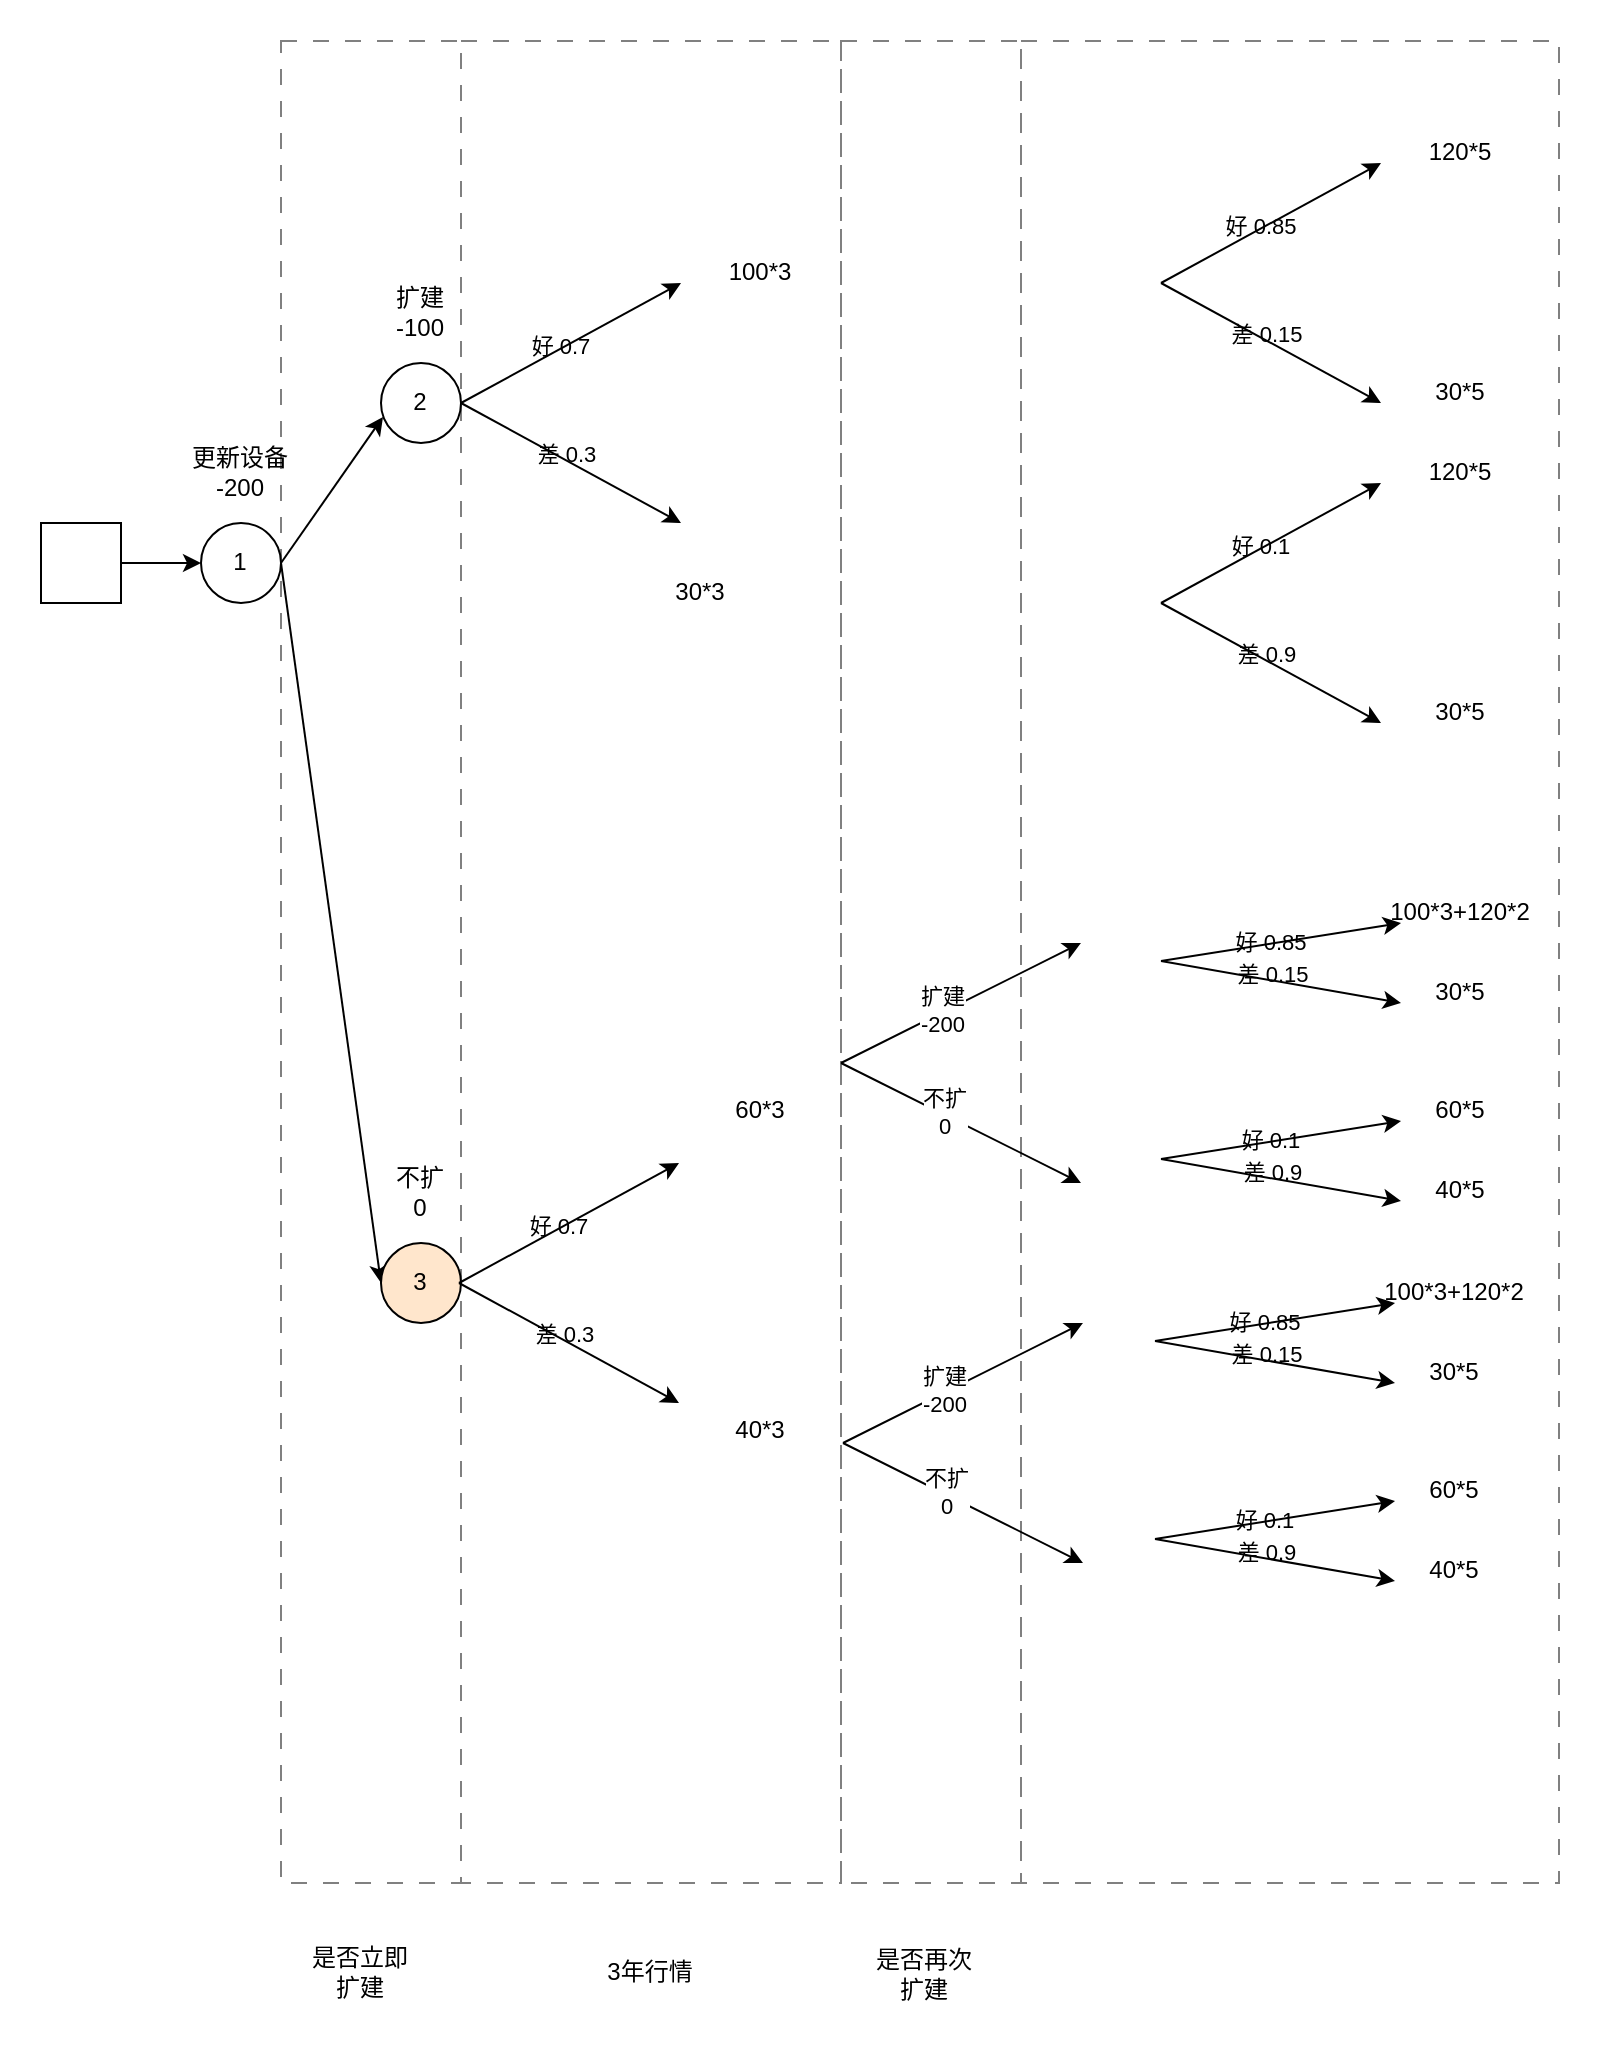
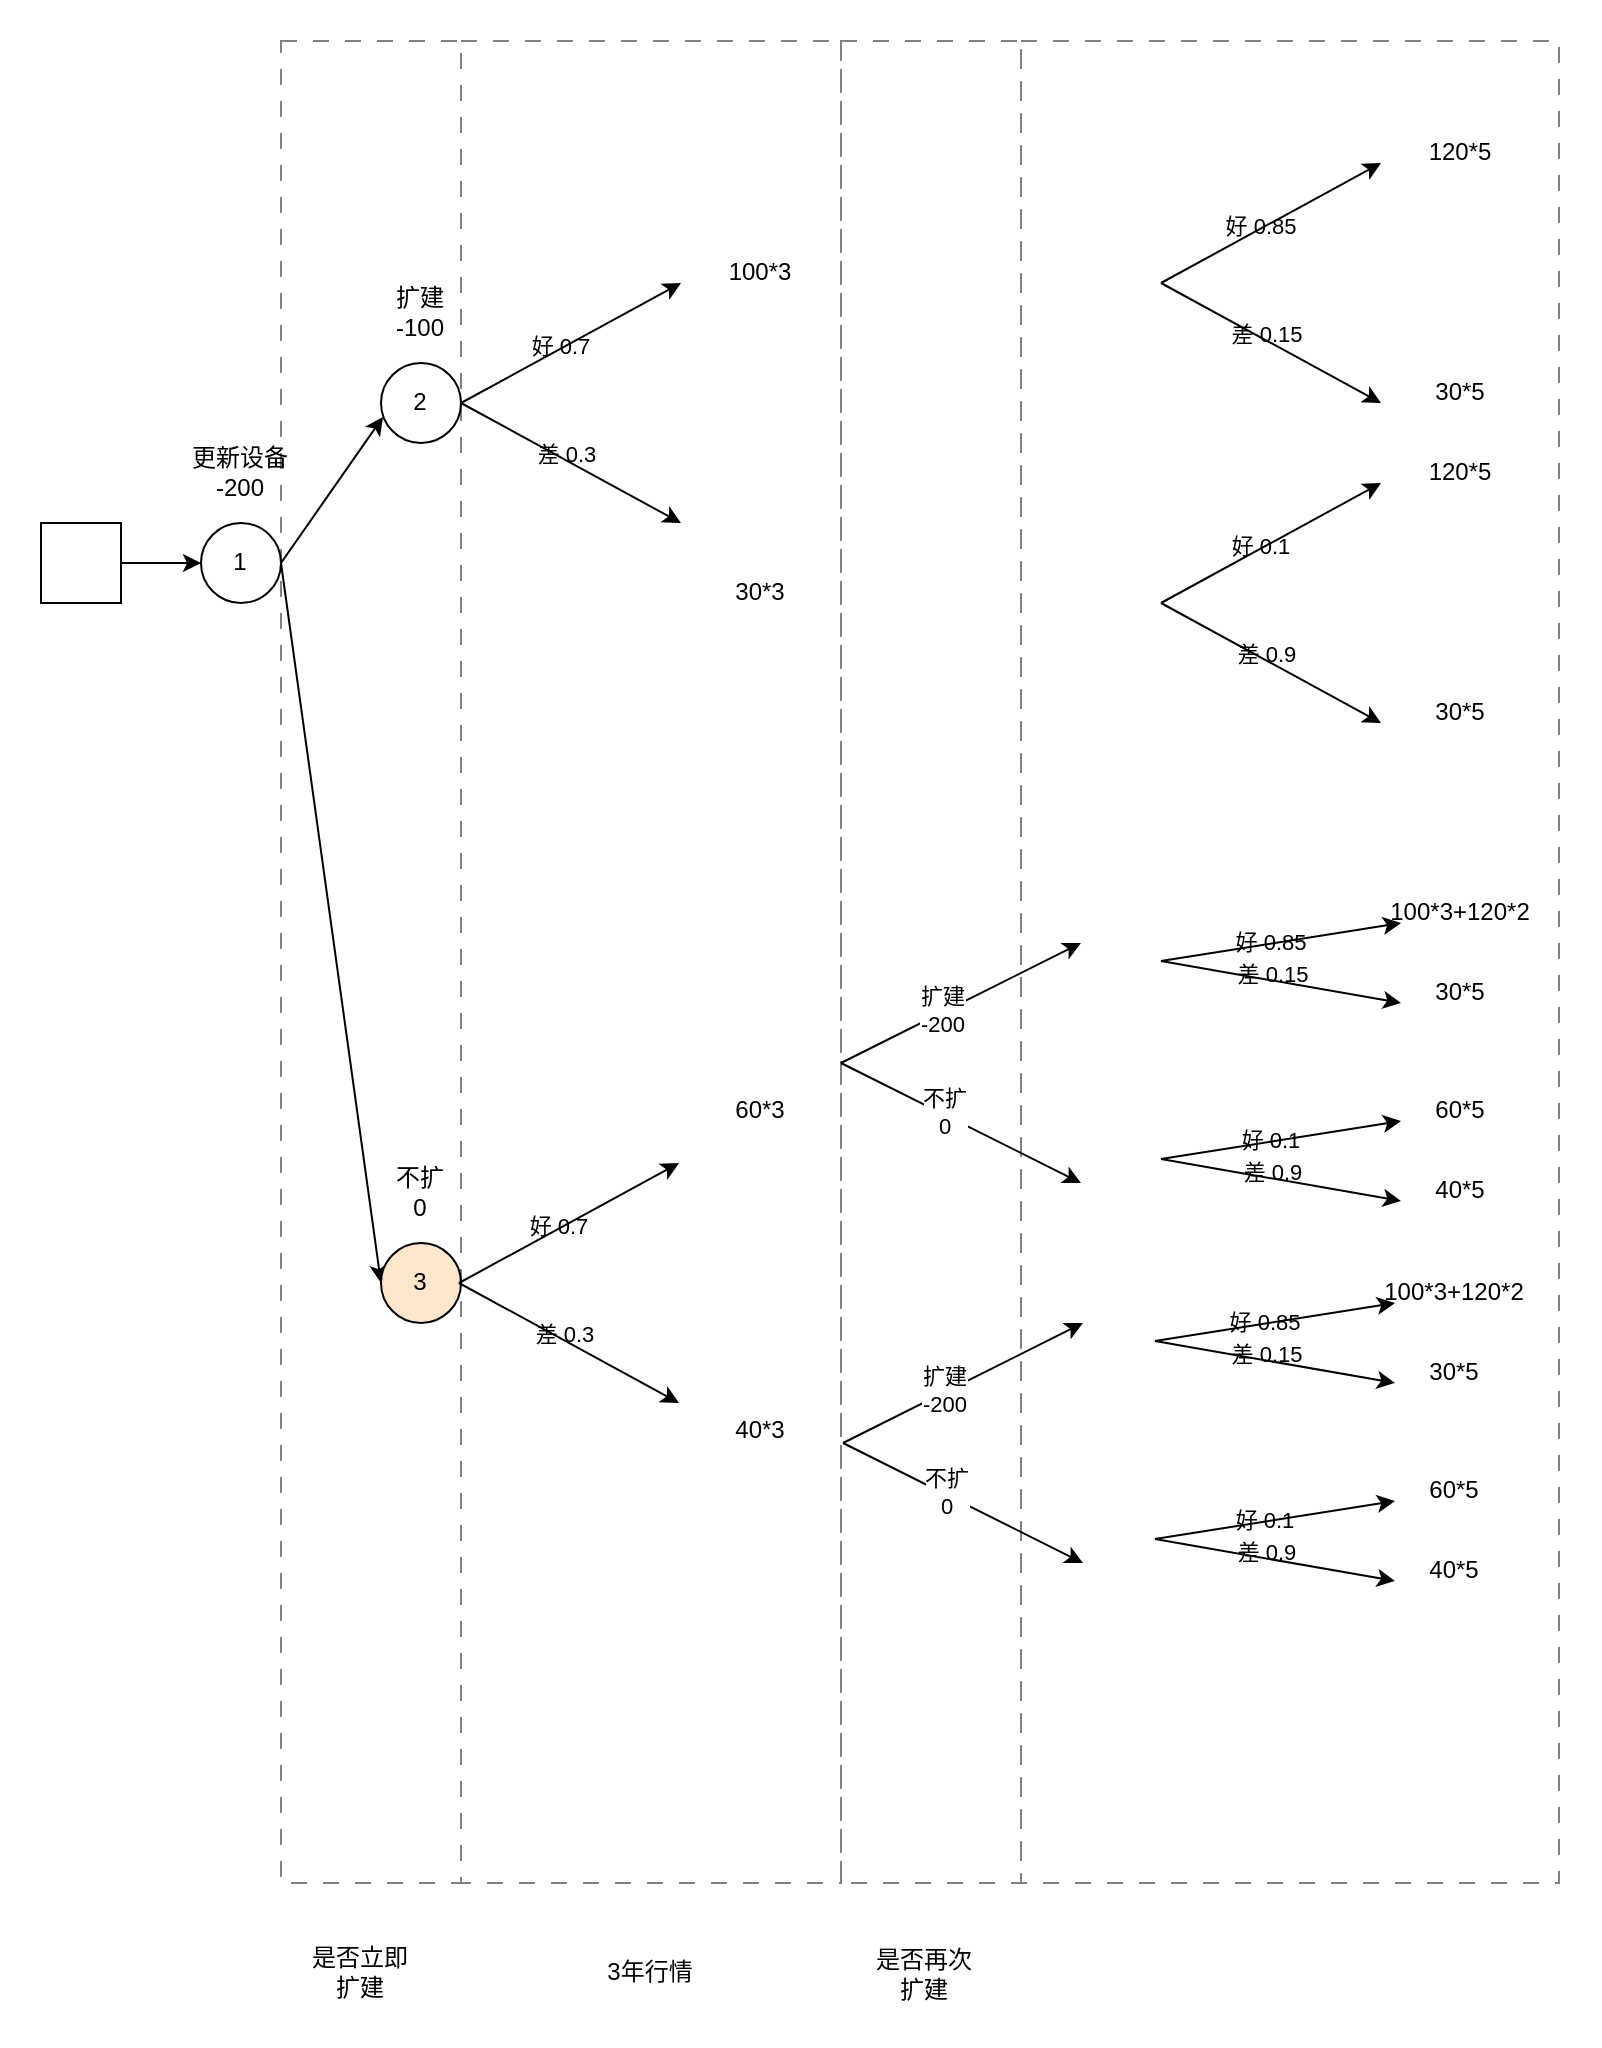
(701, 593) -> (761, 593)
